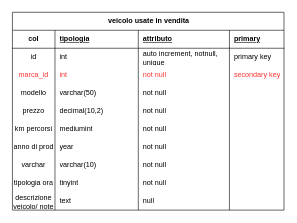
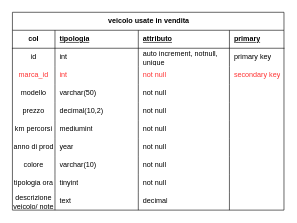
(34, 165) -> (34, 165)
(149, 201) -> (155, 201)
